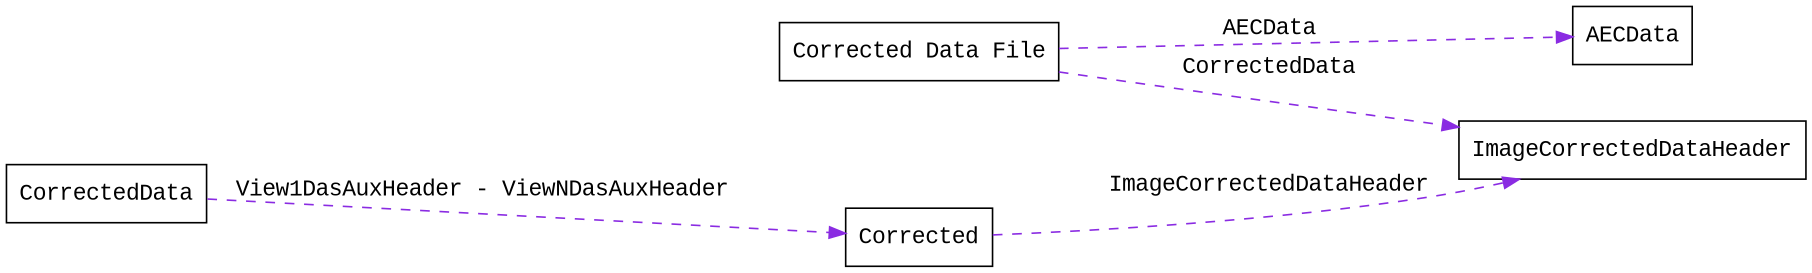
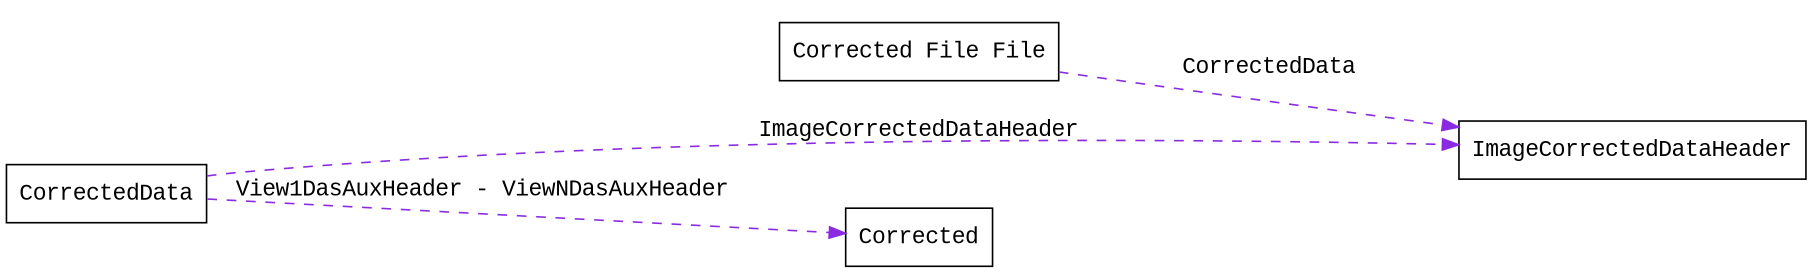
(1632, 36) -> none
(919, 52) -> (919, 52)
(1249, 218) -> (824, 143)
